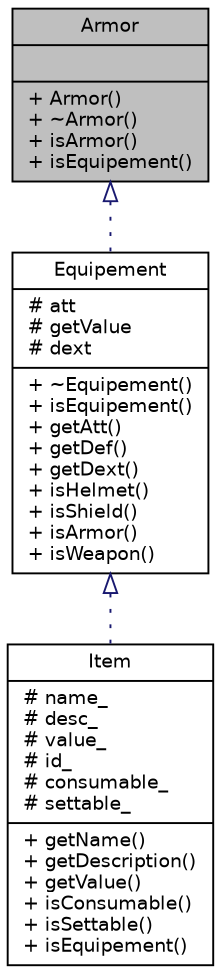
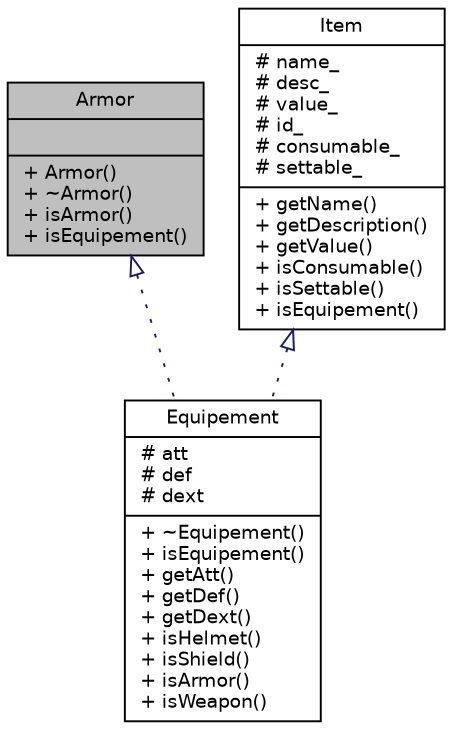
(81, 328) -> (167, 475)
(110, 619) -> (279, 374)
